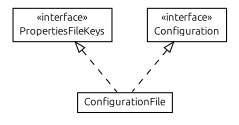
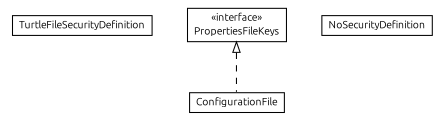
none -> (82, 25)
(187, 25) -> none
none -> (377, 25)
